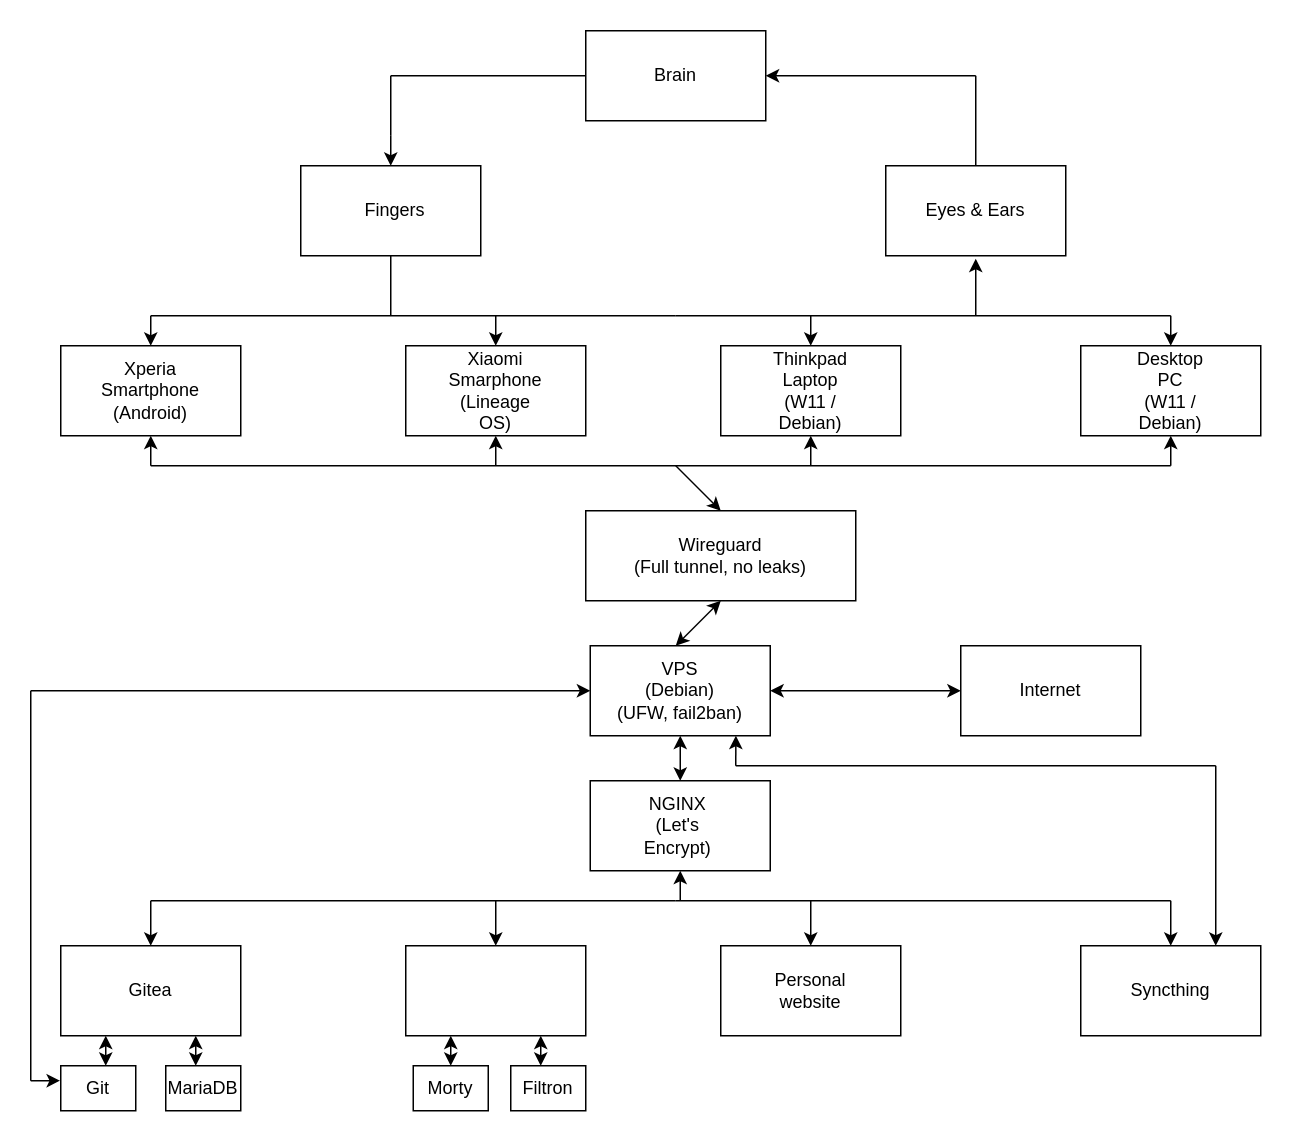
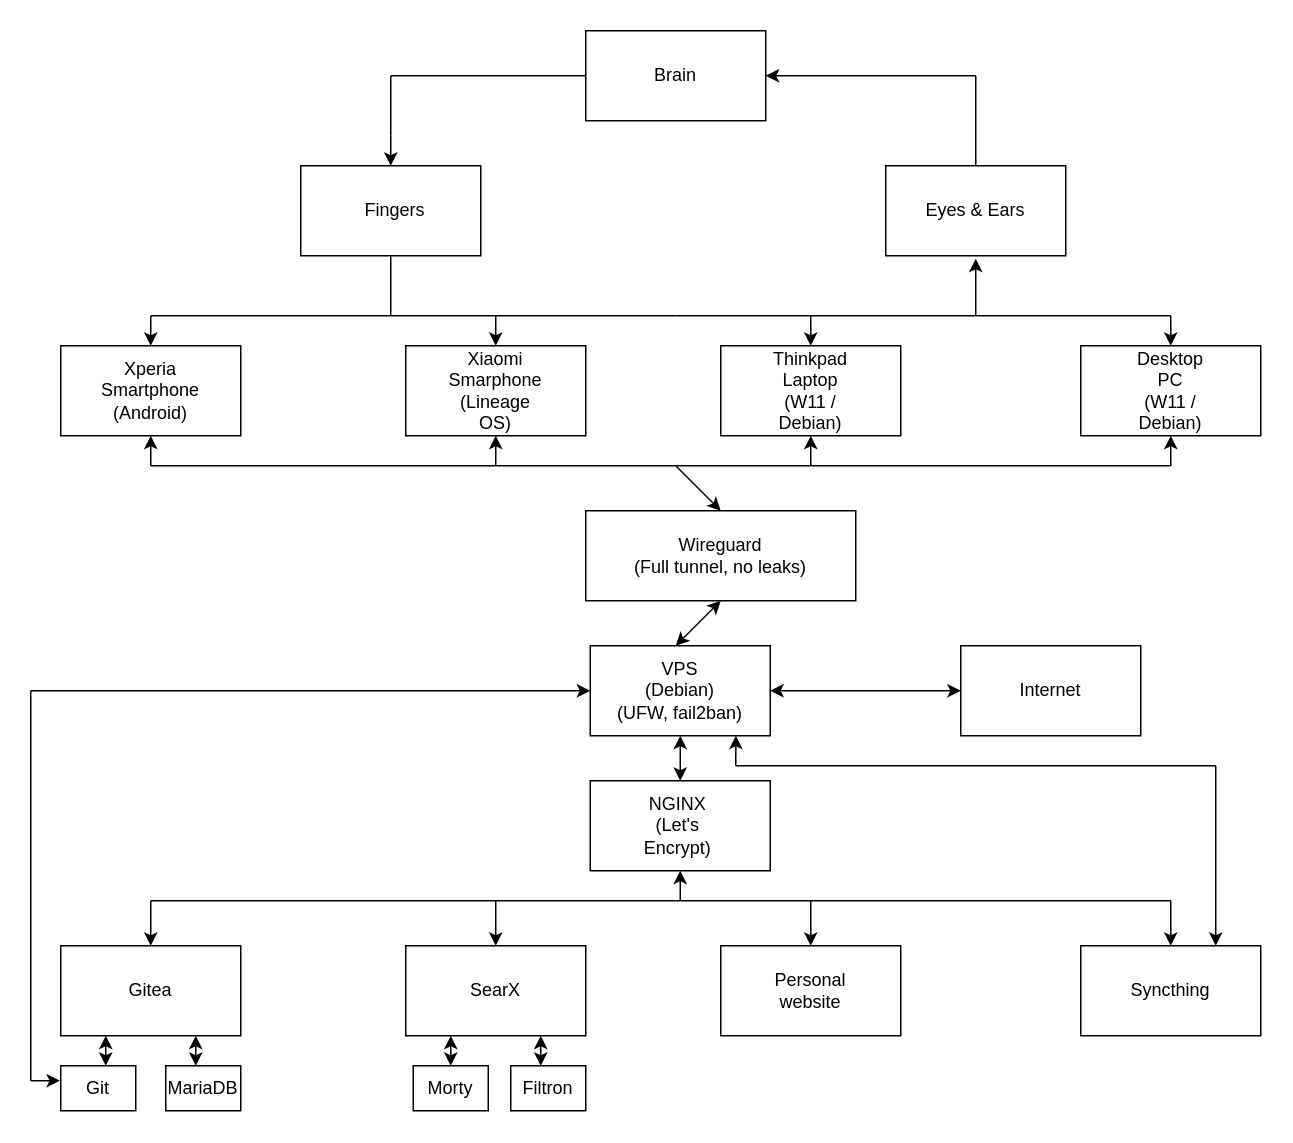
none -> (496, 991)
